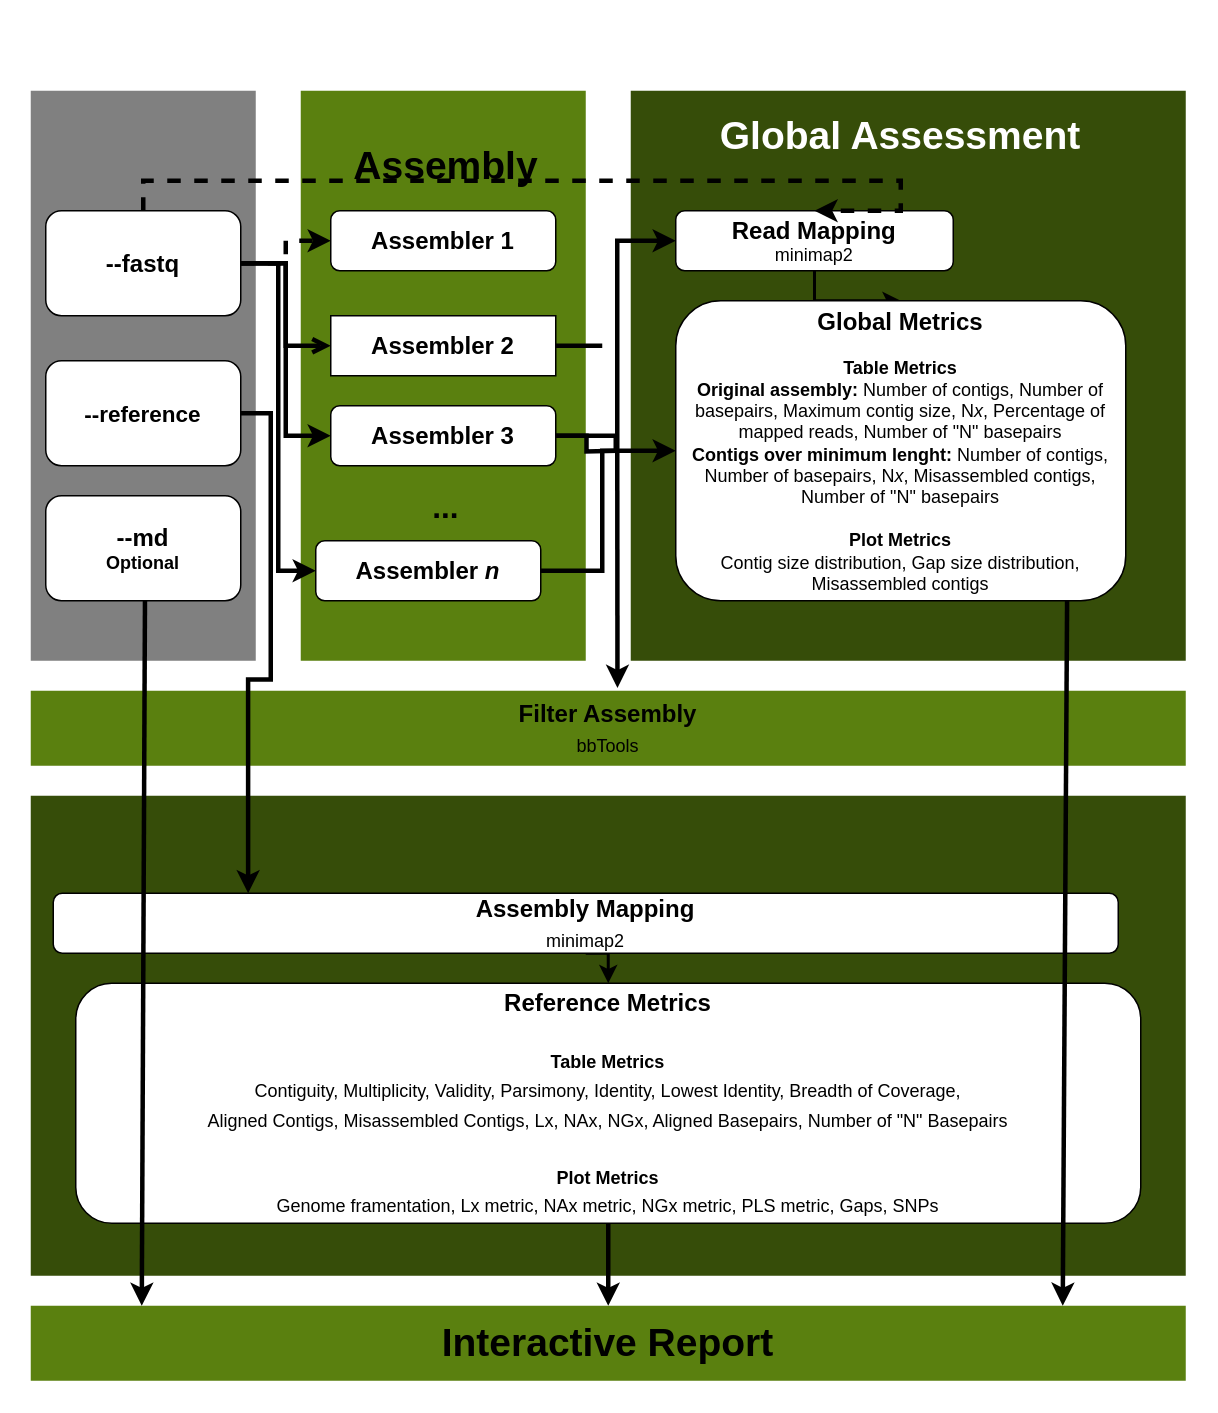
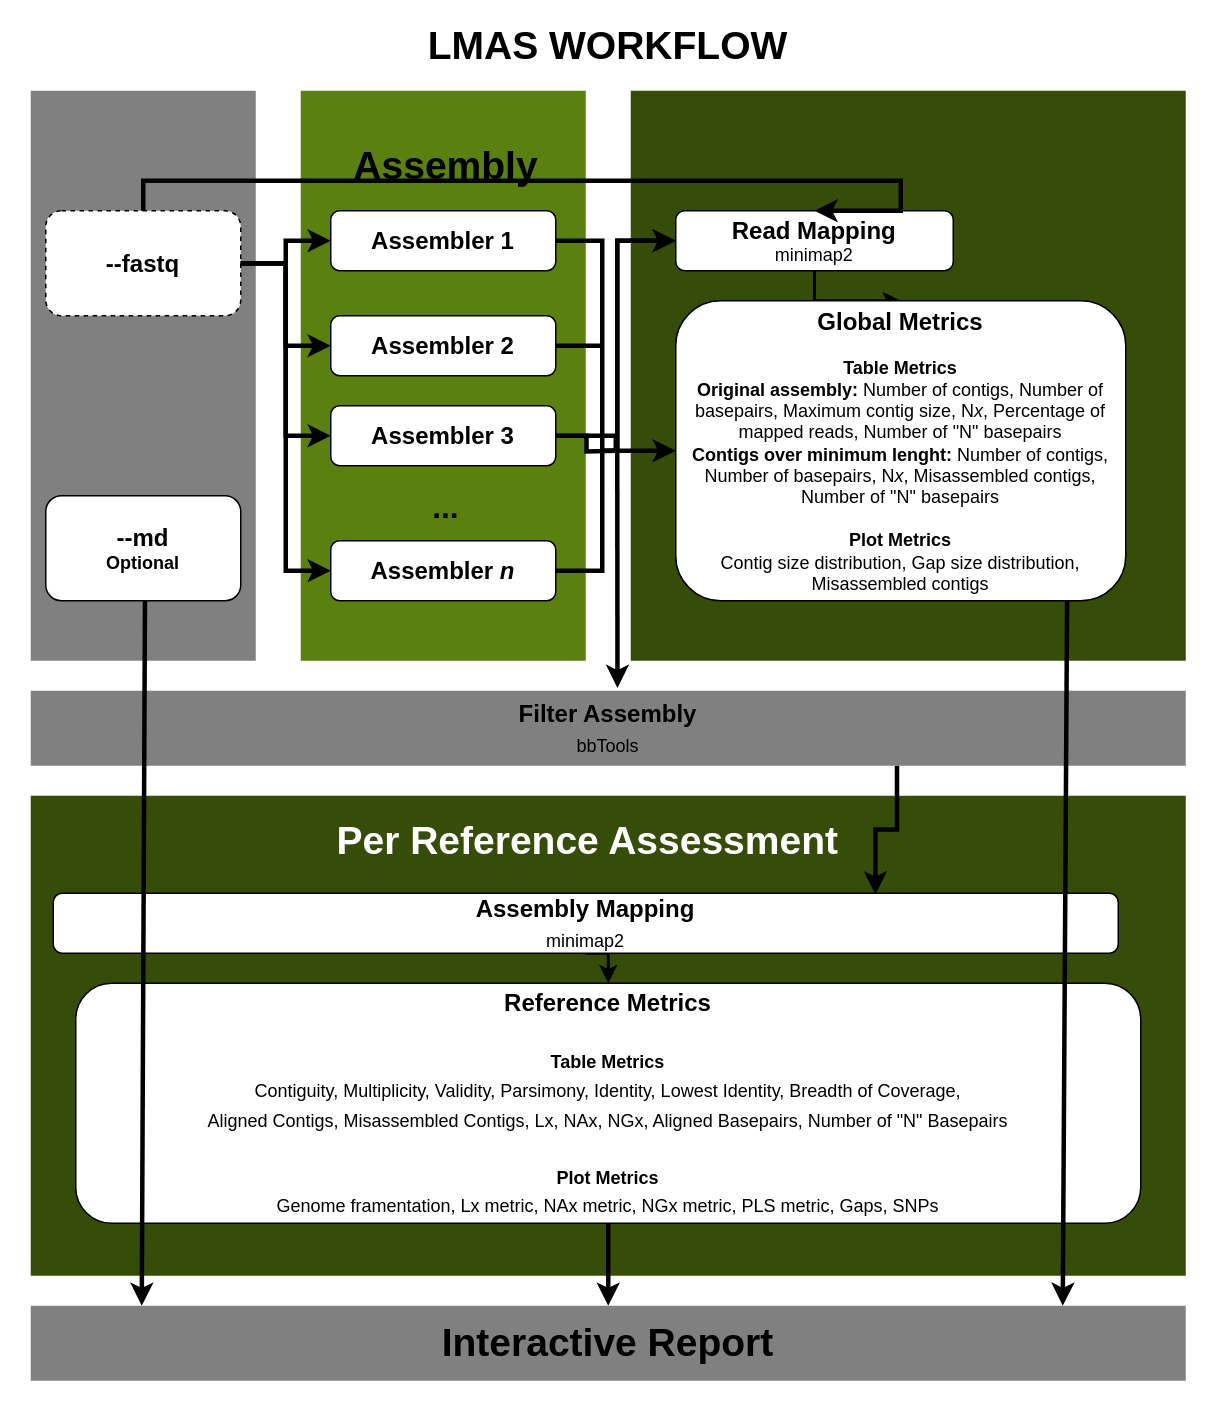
none -> (608, 46)
(901, 136) -> none
(888, 211) -> (888, 211)
(291, 241) -> (291, 241)
(143, 263) -> (143, 263)
none -> (602, 321)
(312, 346) -> (313, 346)
(443, 346) -> (443, 346)
(143, 413) -> none
(428, 571) -> (443, 571)
(271, 600) -> none
(608, 728) -> (608, 728)
none -> (897, 781)
none -> (588, 841)
(608, 1343) -> (608, 1343)
